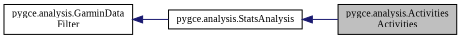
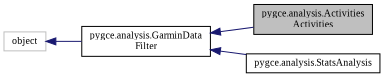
(325, 19) -> (237, 29)
none -> (25, 41)
